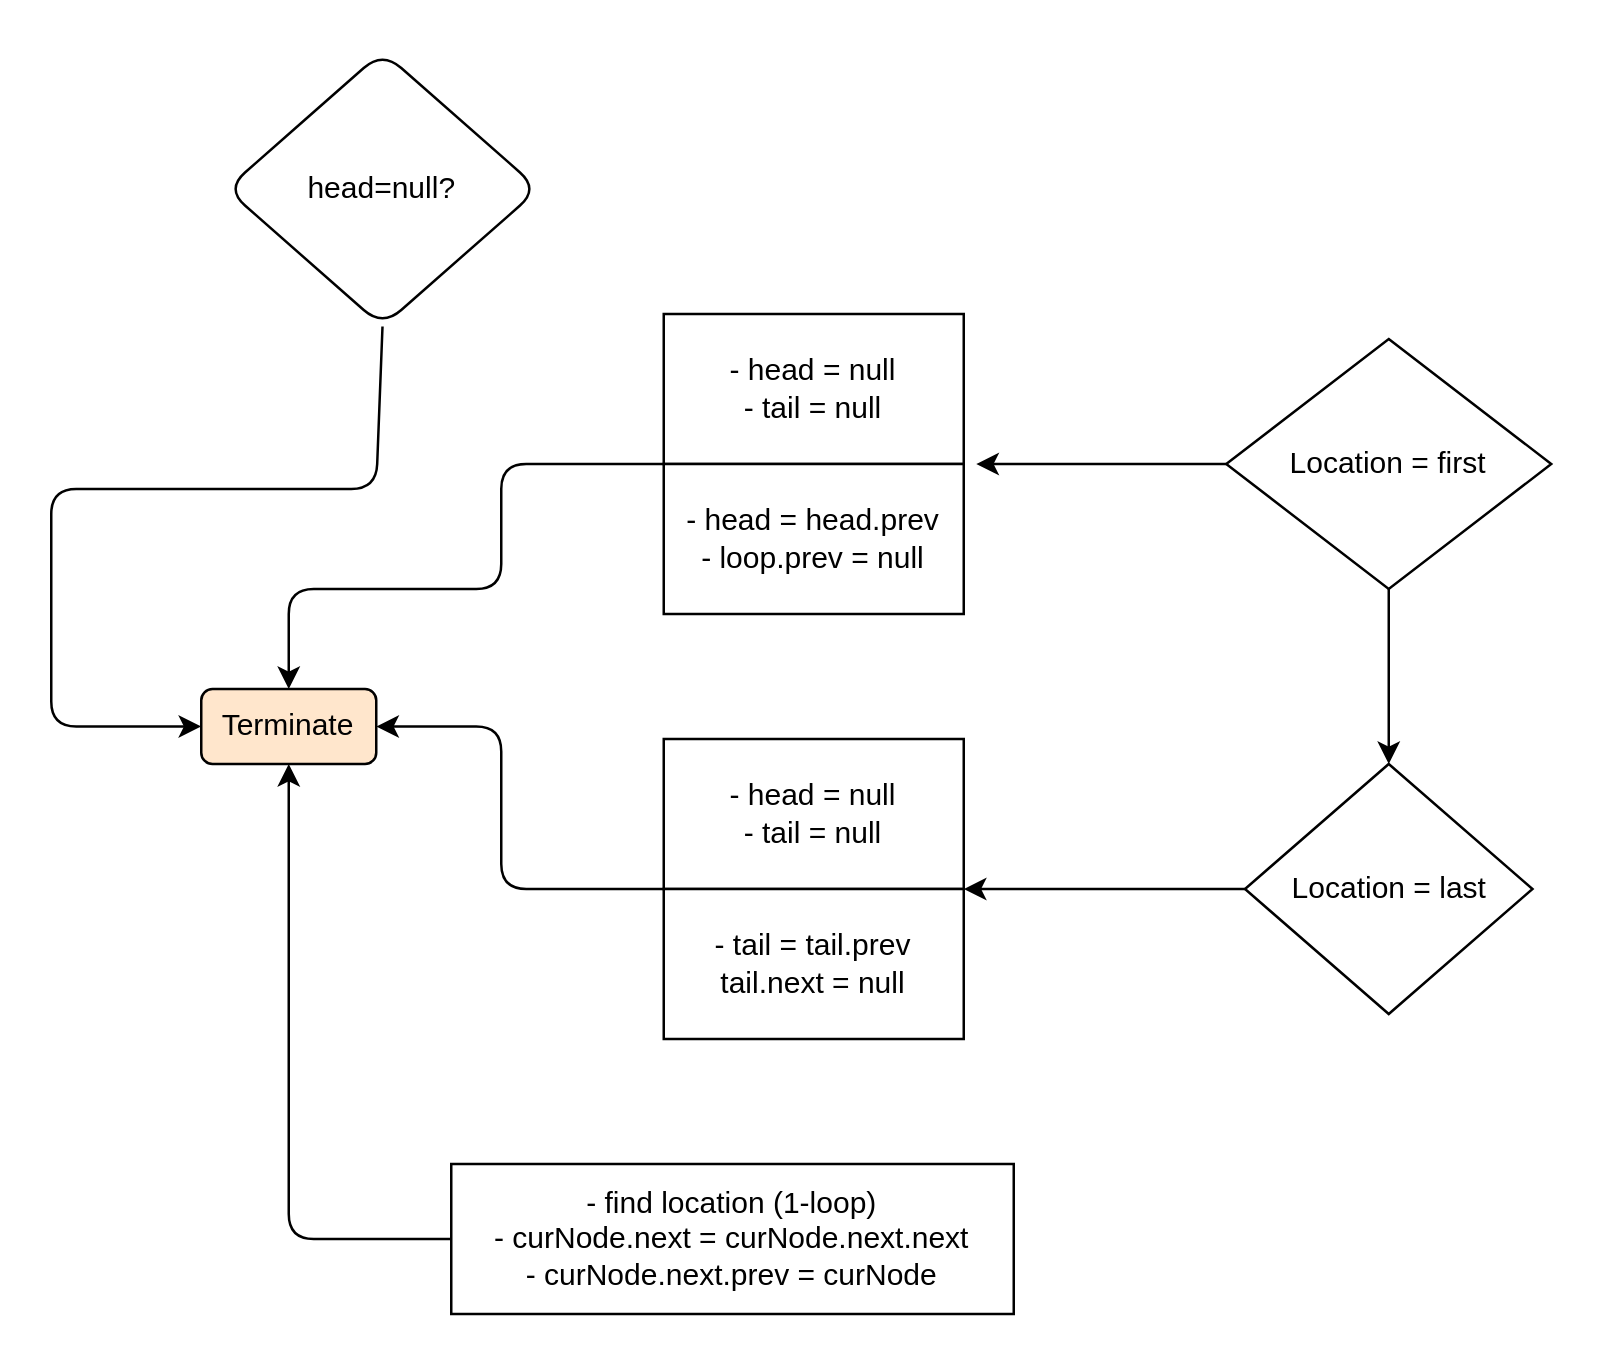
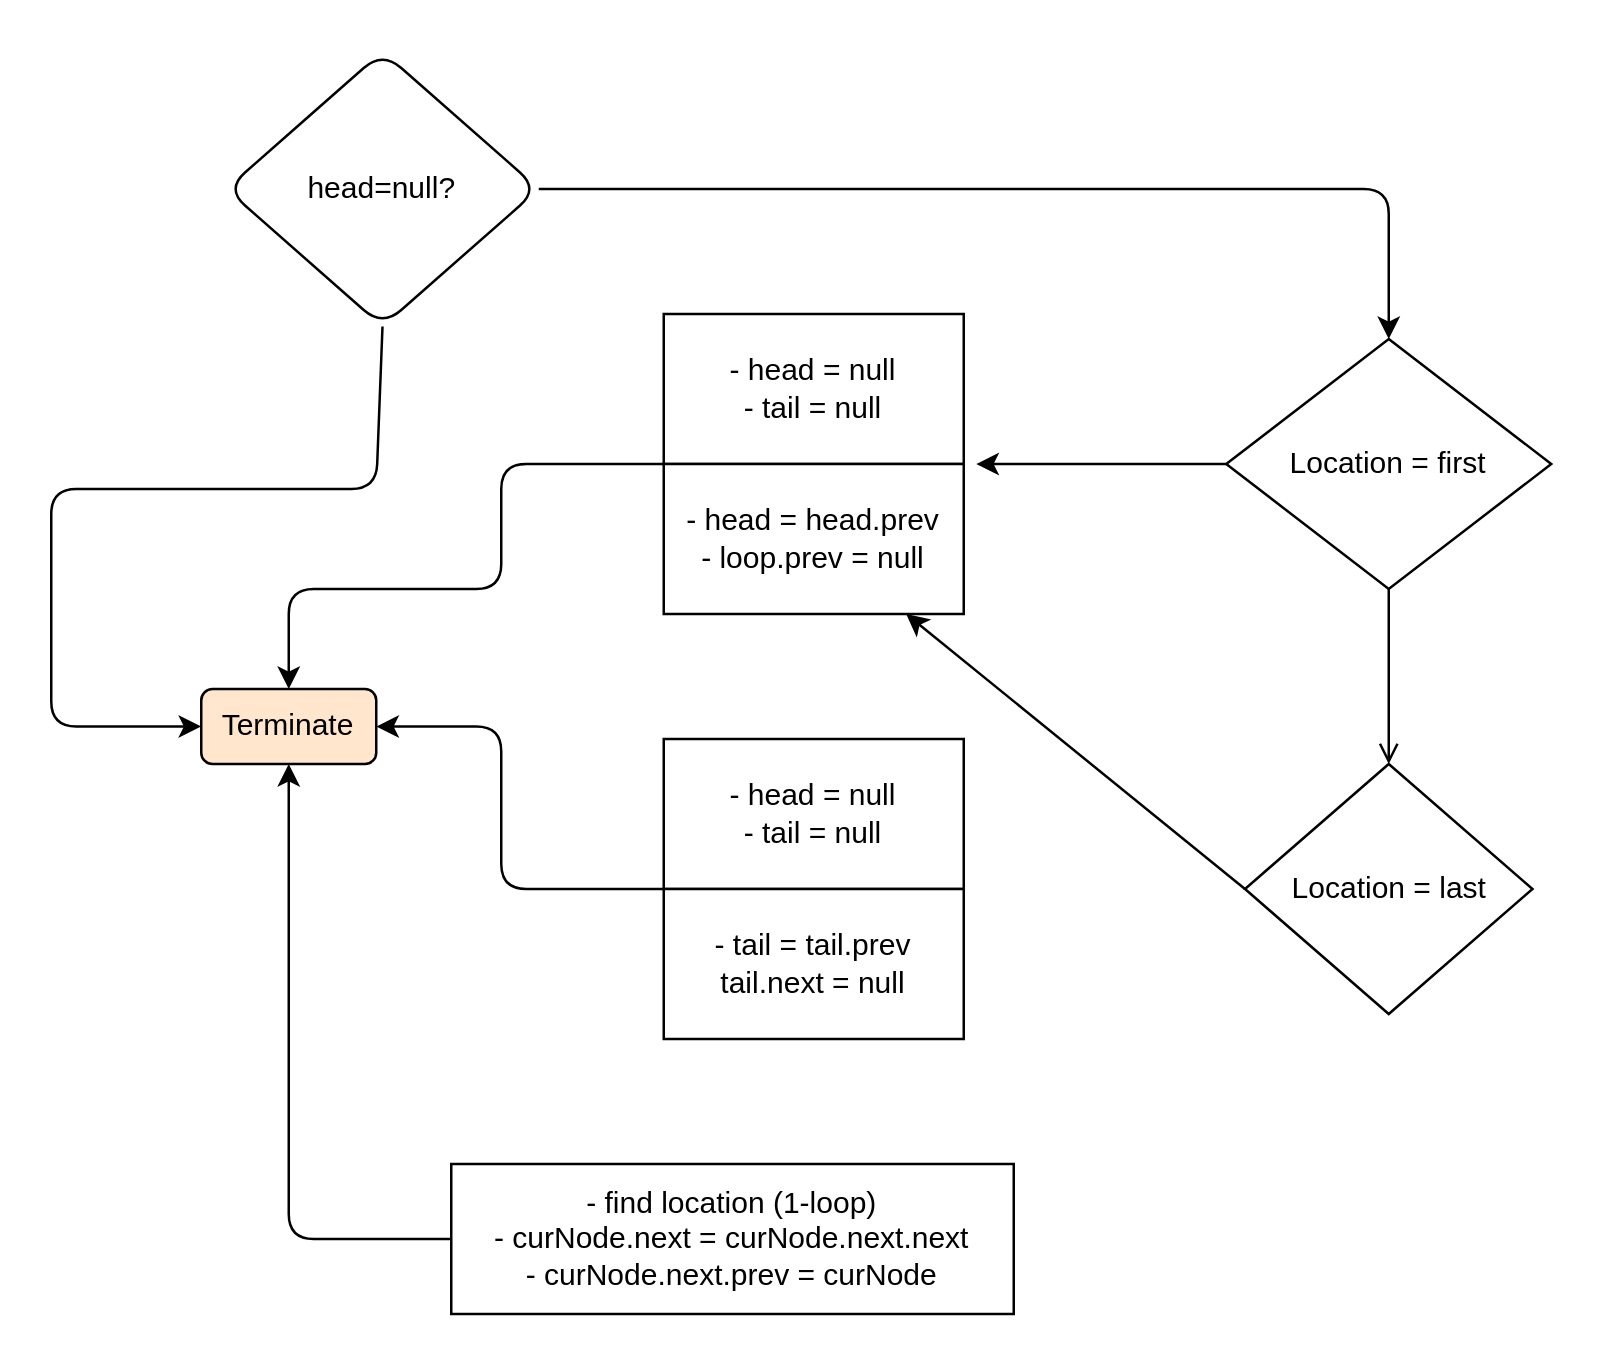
none -> (1023, 189)
(1389, 745) -> (1389, 749)
(1113, 889) -> (1082, 756)
